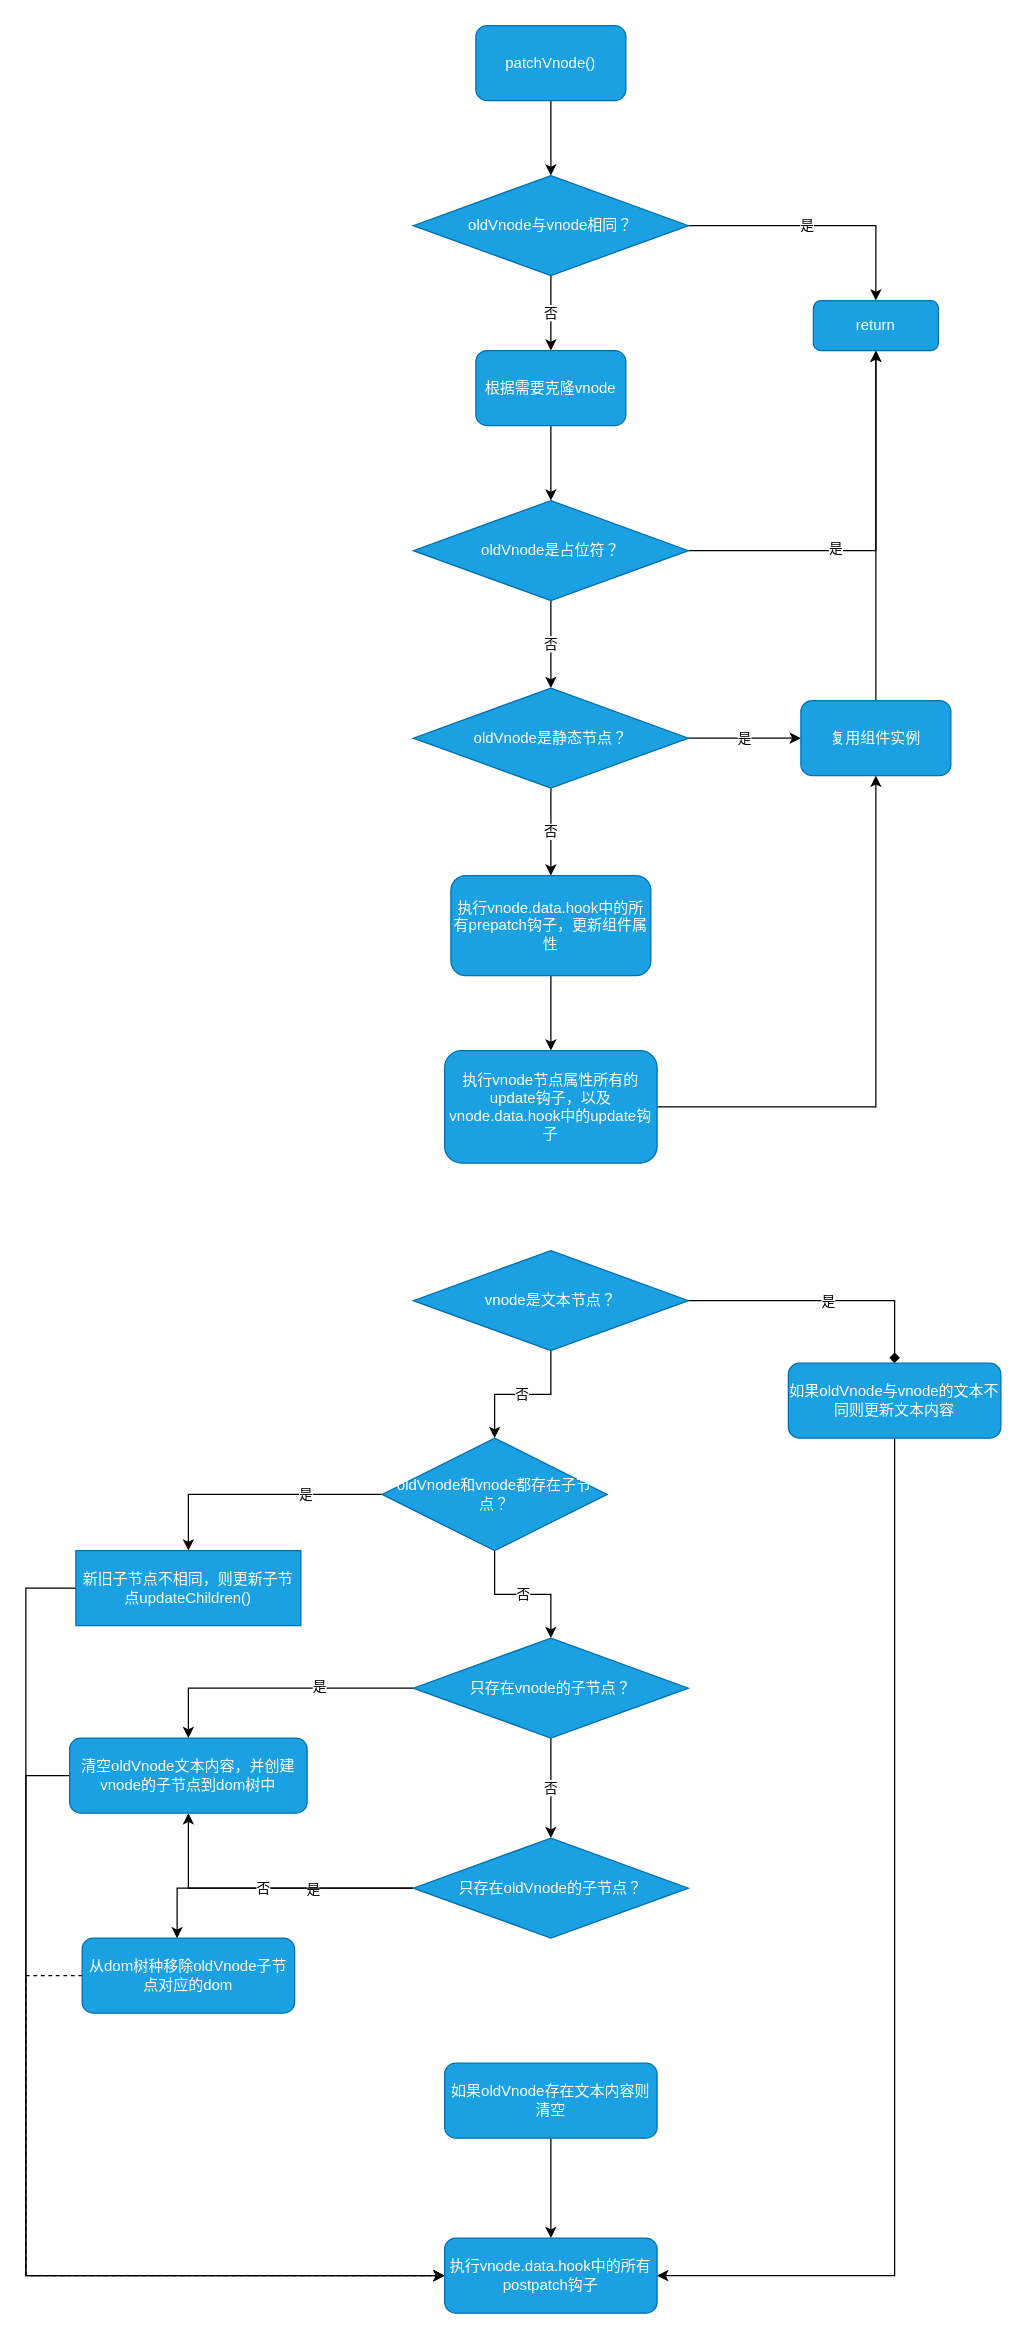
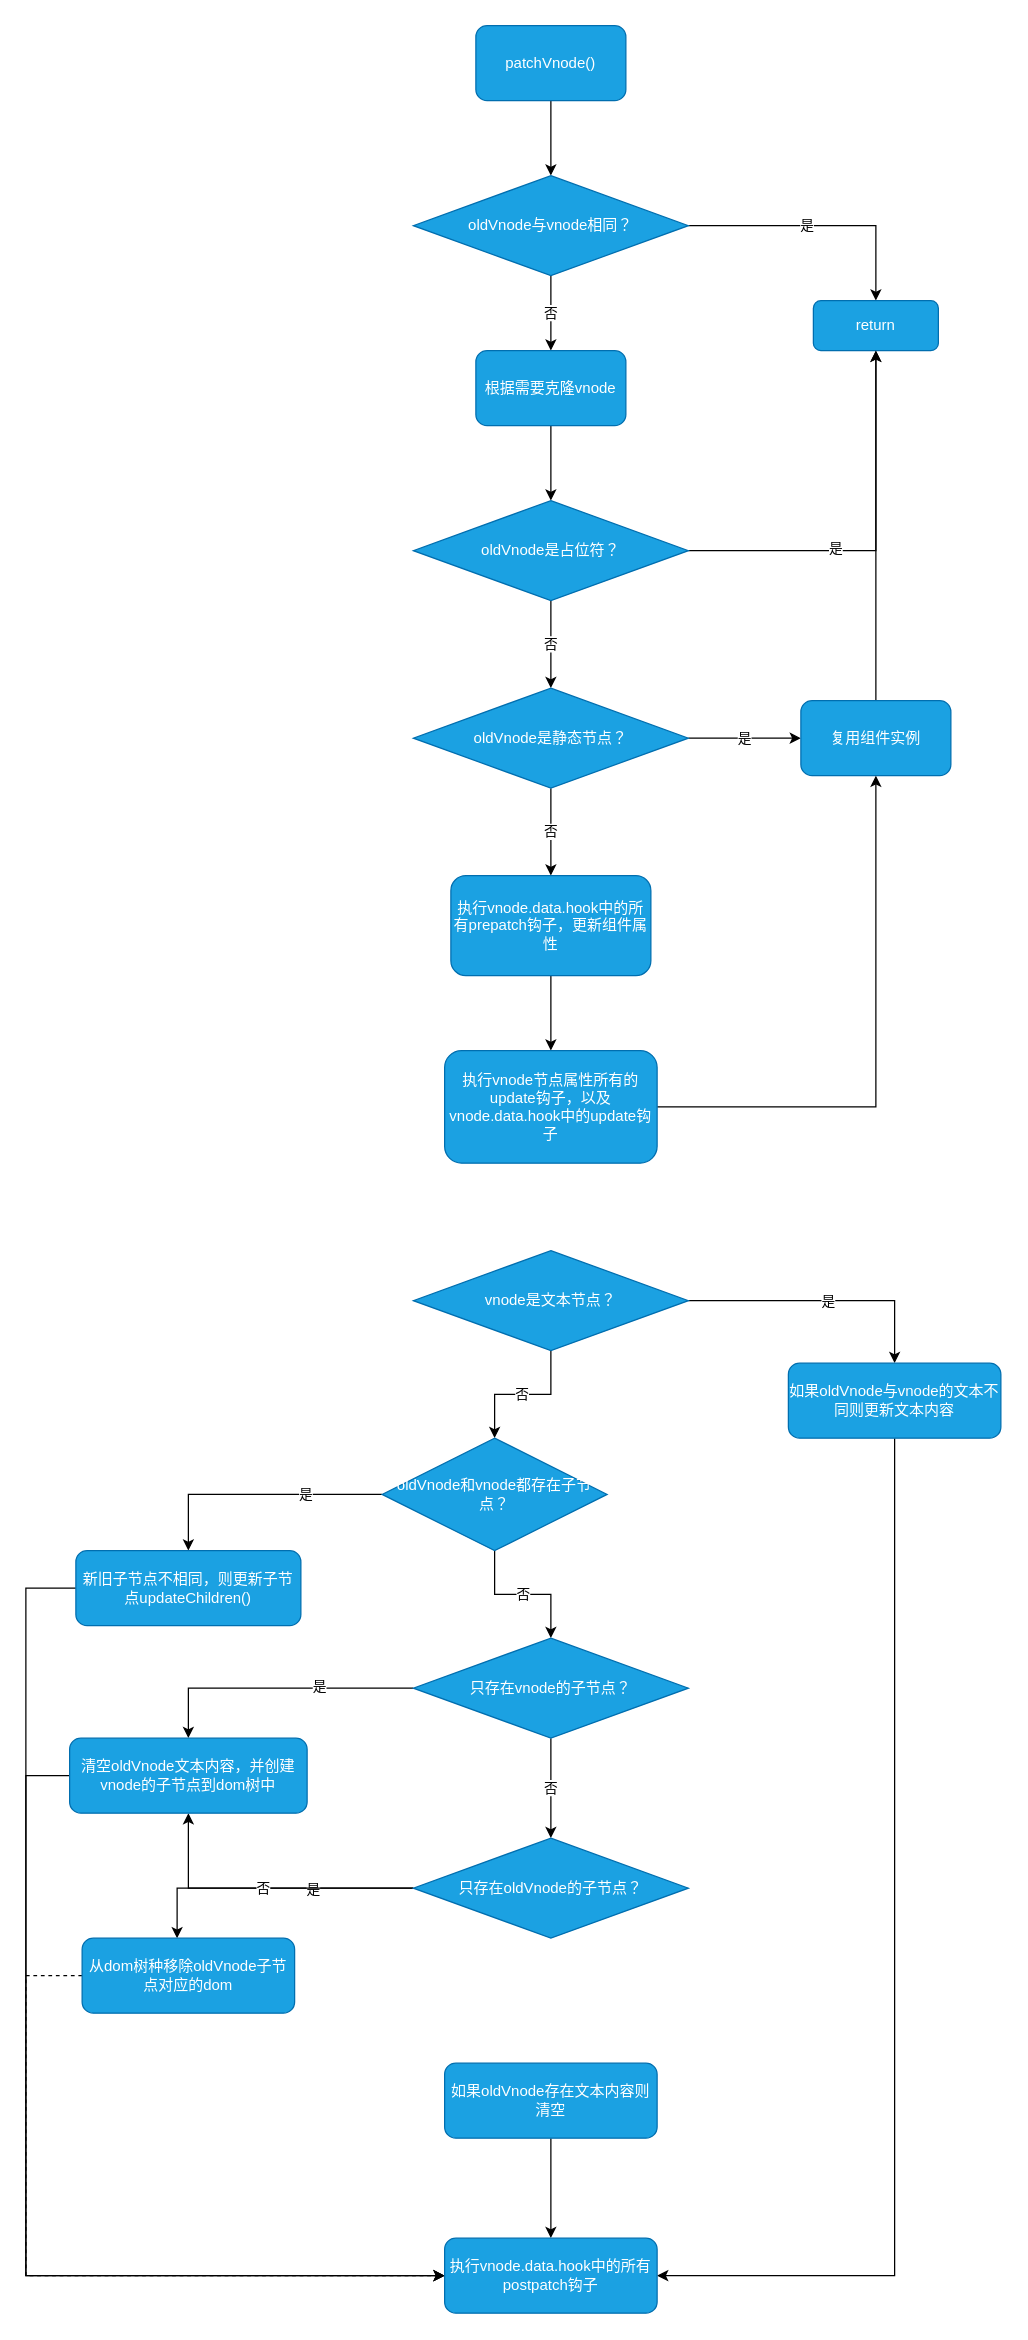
(894, 1352) -> (894, 1353)
(188, 1588) -> (188, 1588)
